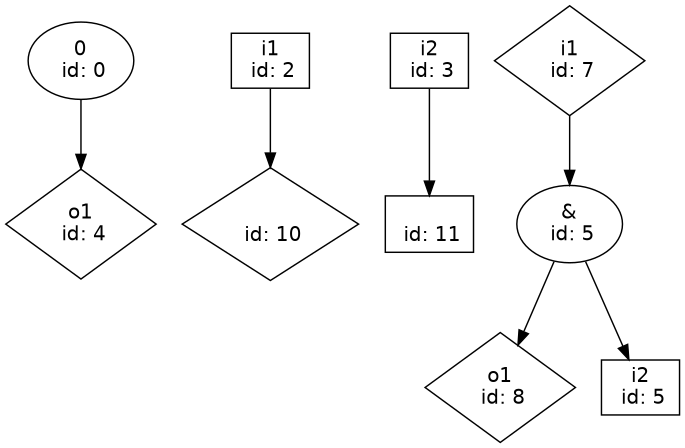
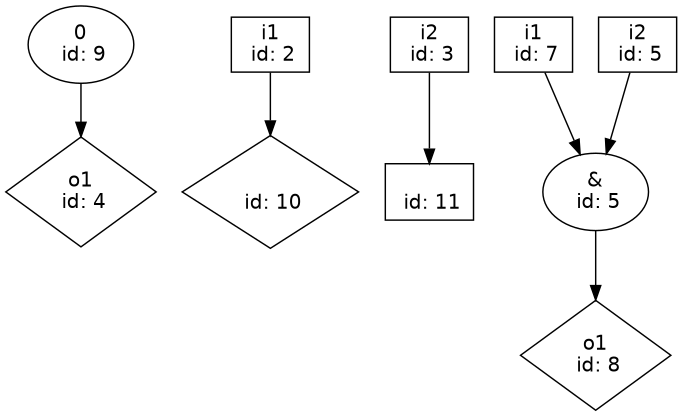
(81, 61) -> (81, 45)
(570, 61) -> (534, 45)
(604, 304) -> (620, 106)
